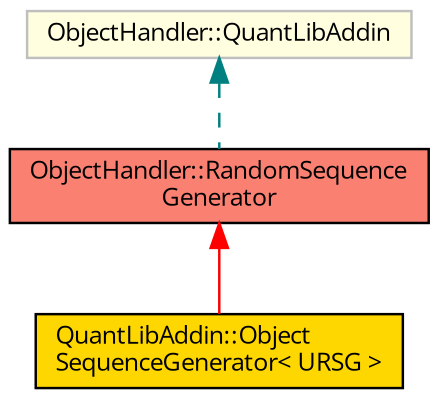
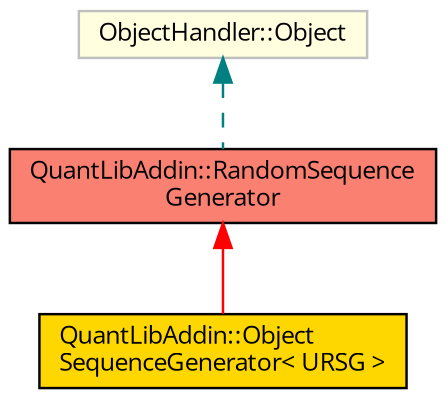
(219, 34) -> (223, 34)
(219, 186) -> (223, 186)
